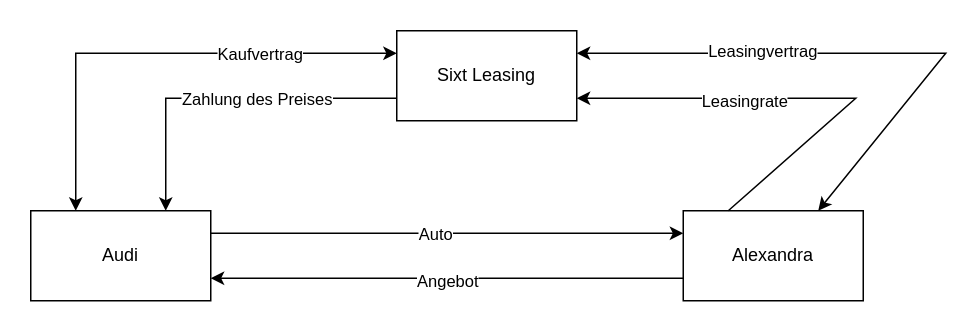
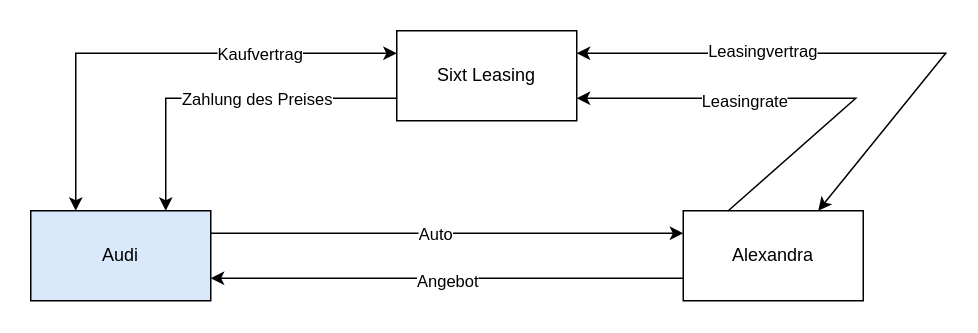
(121, 256) -> (121, 256)
